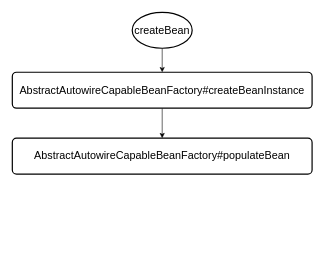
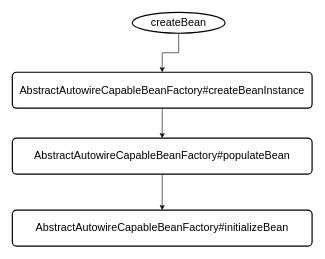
(162, 30) -> (179, 23)
none -> (162, 204)
none -> (162, 228)
